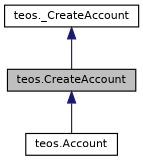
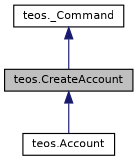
(72, 16) -> (69, 16)
